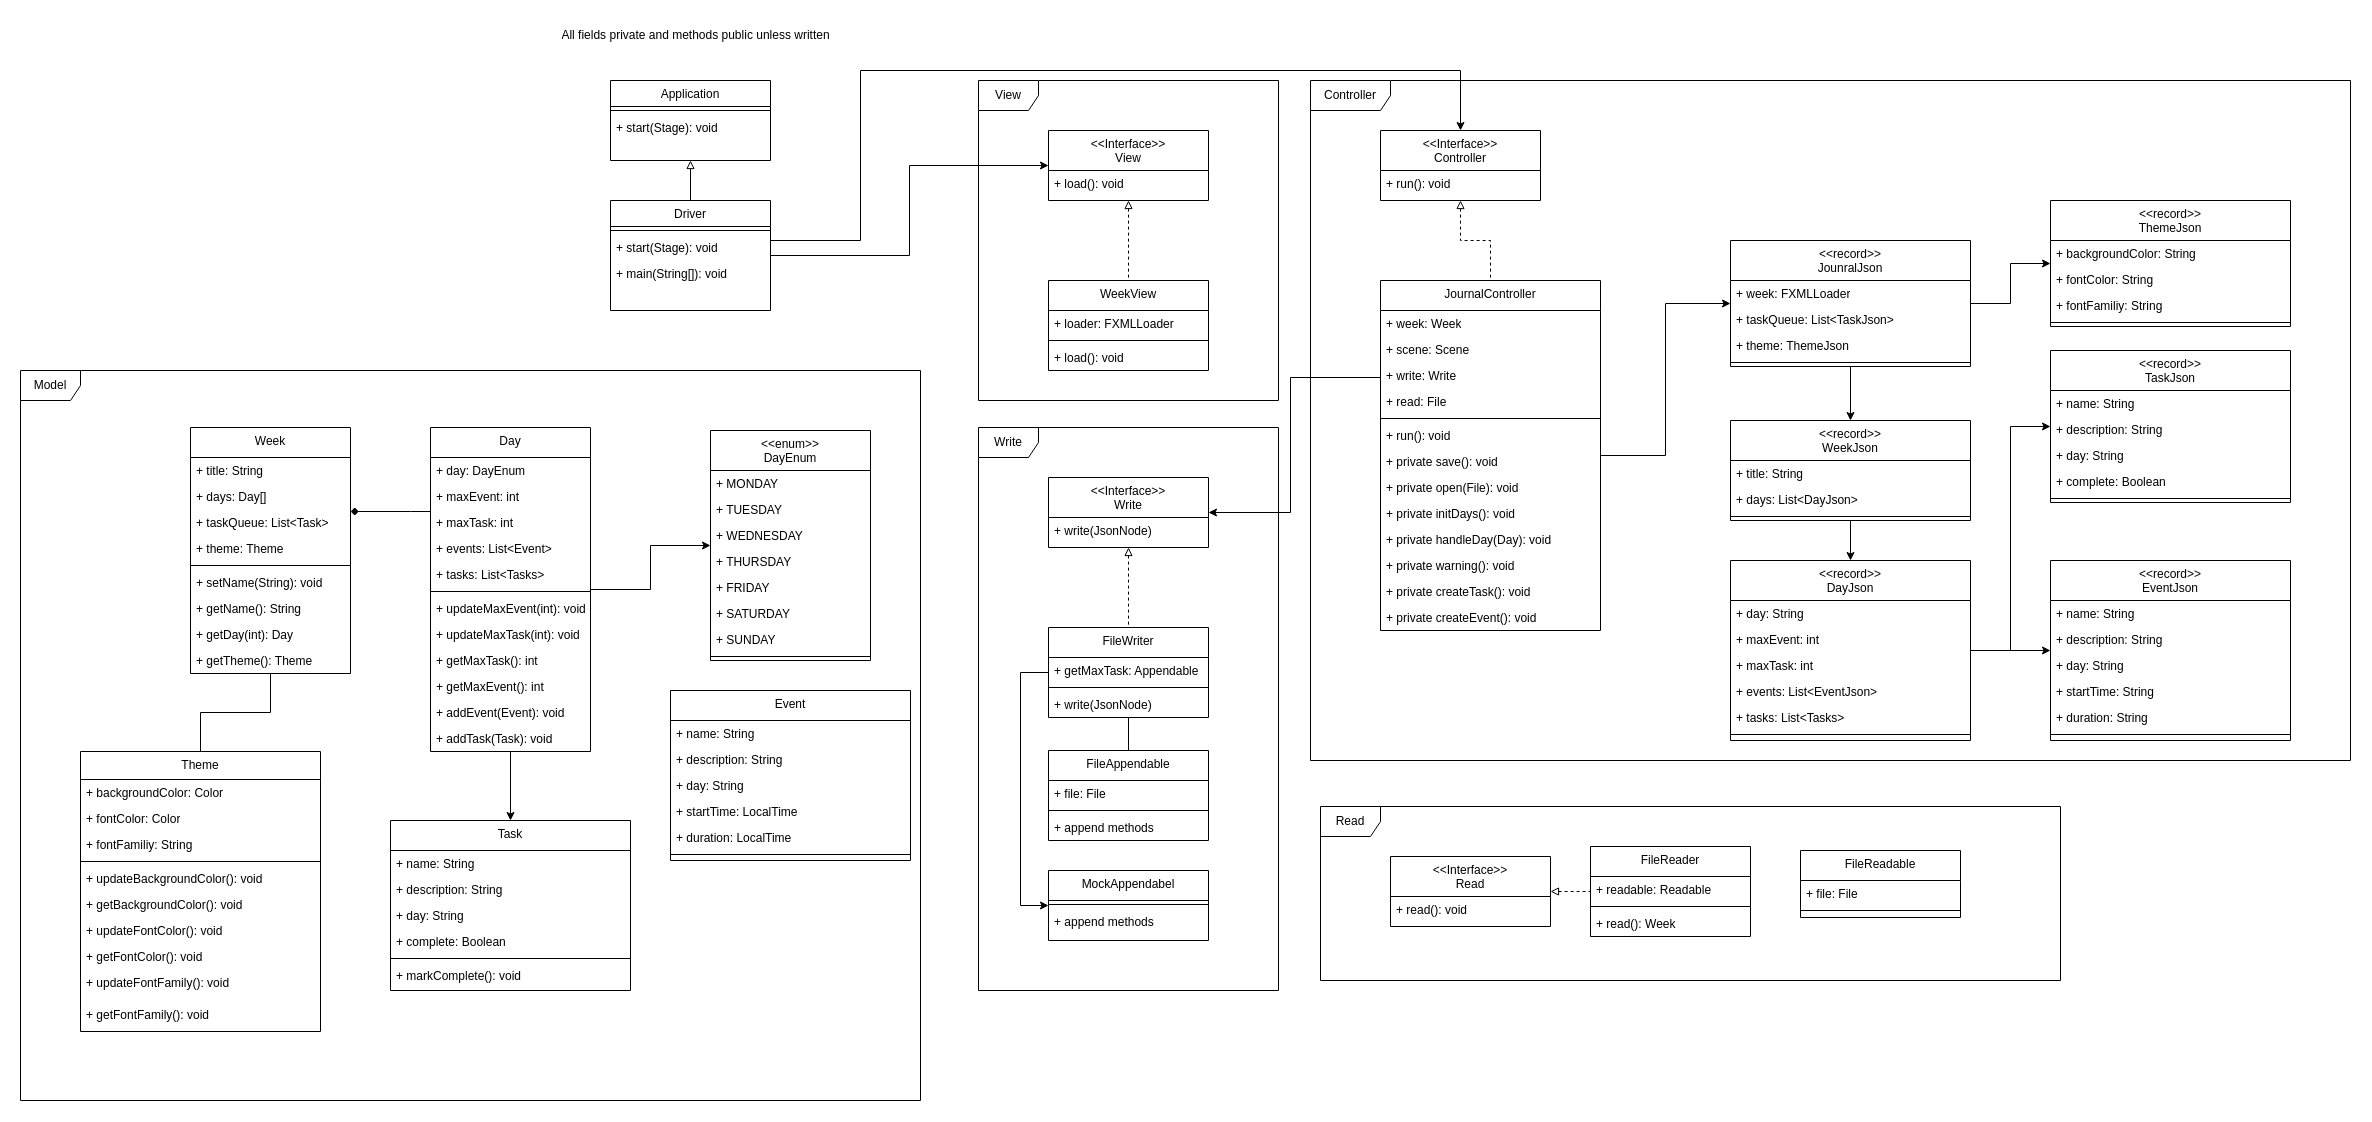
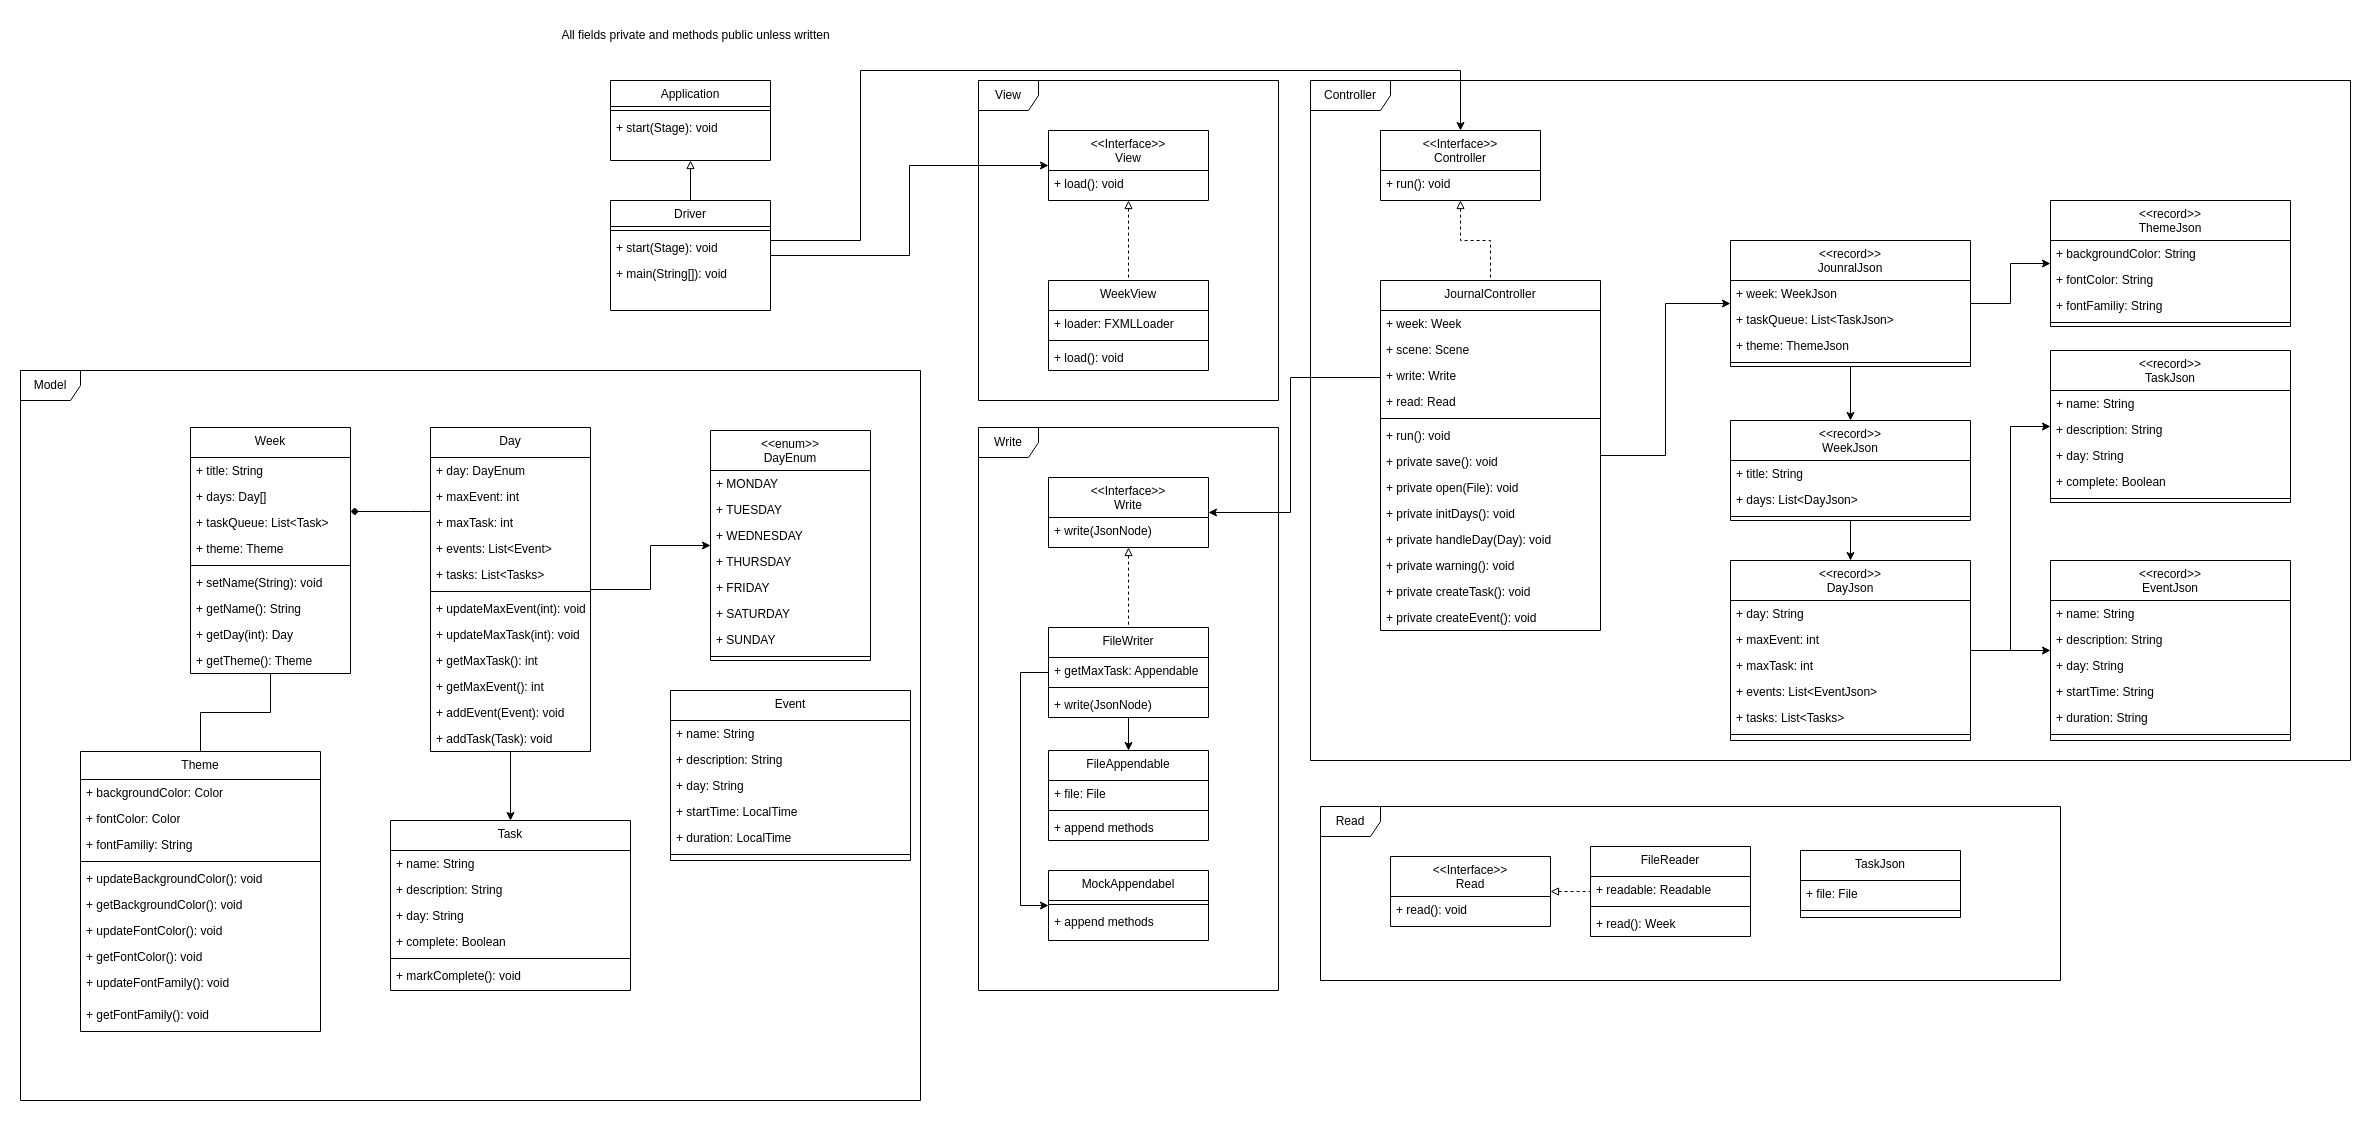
(1792, 295) -> (1786, 295)
(1419, 403) -> (1422, 403)
(1129, 745) -> (1129, 742)
(1880, 864) -> (1880, 864)
